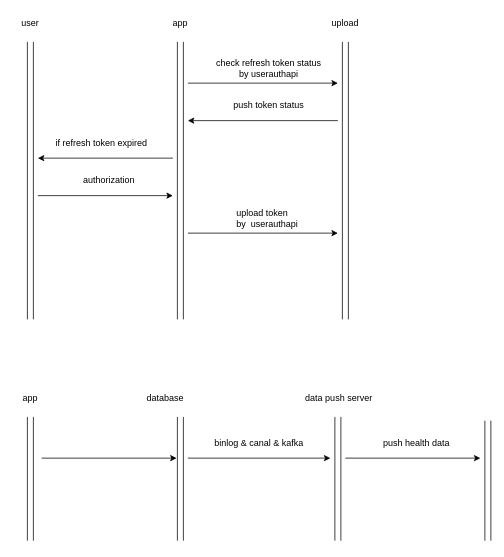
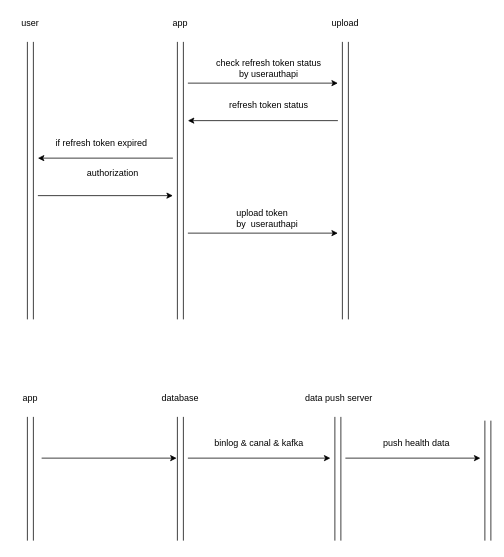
(269, 105) -> (269, 105)
(109, 180) -> (113, 173)
(165, 398) -> (180, 398)
